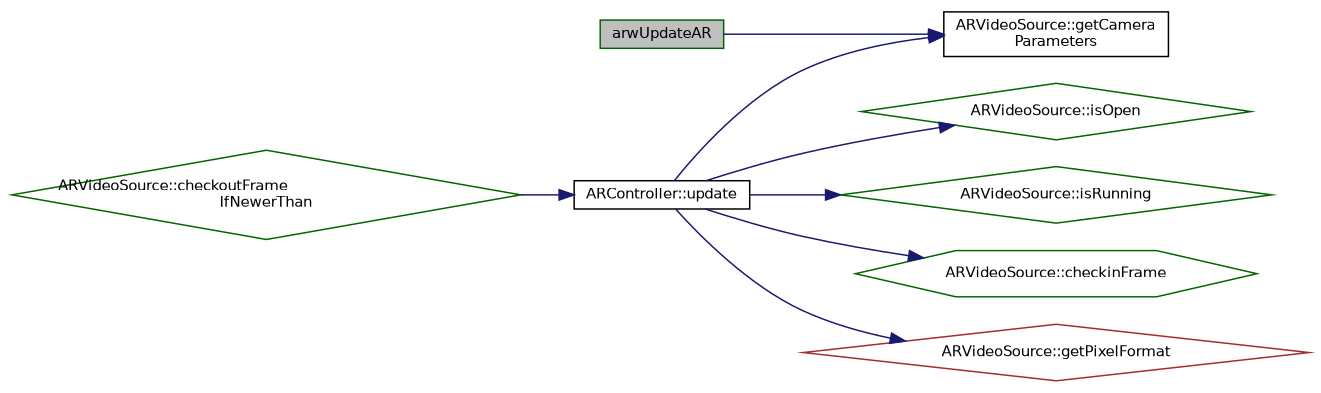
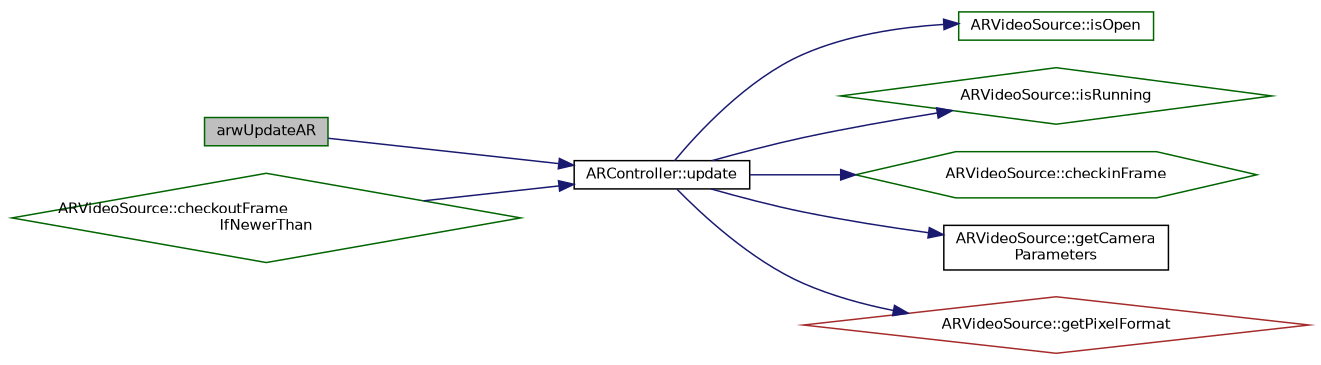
(826, 34) -> (443, 151)
(1056, 112) -> (1056, 26)
